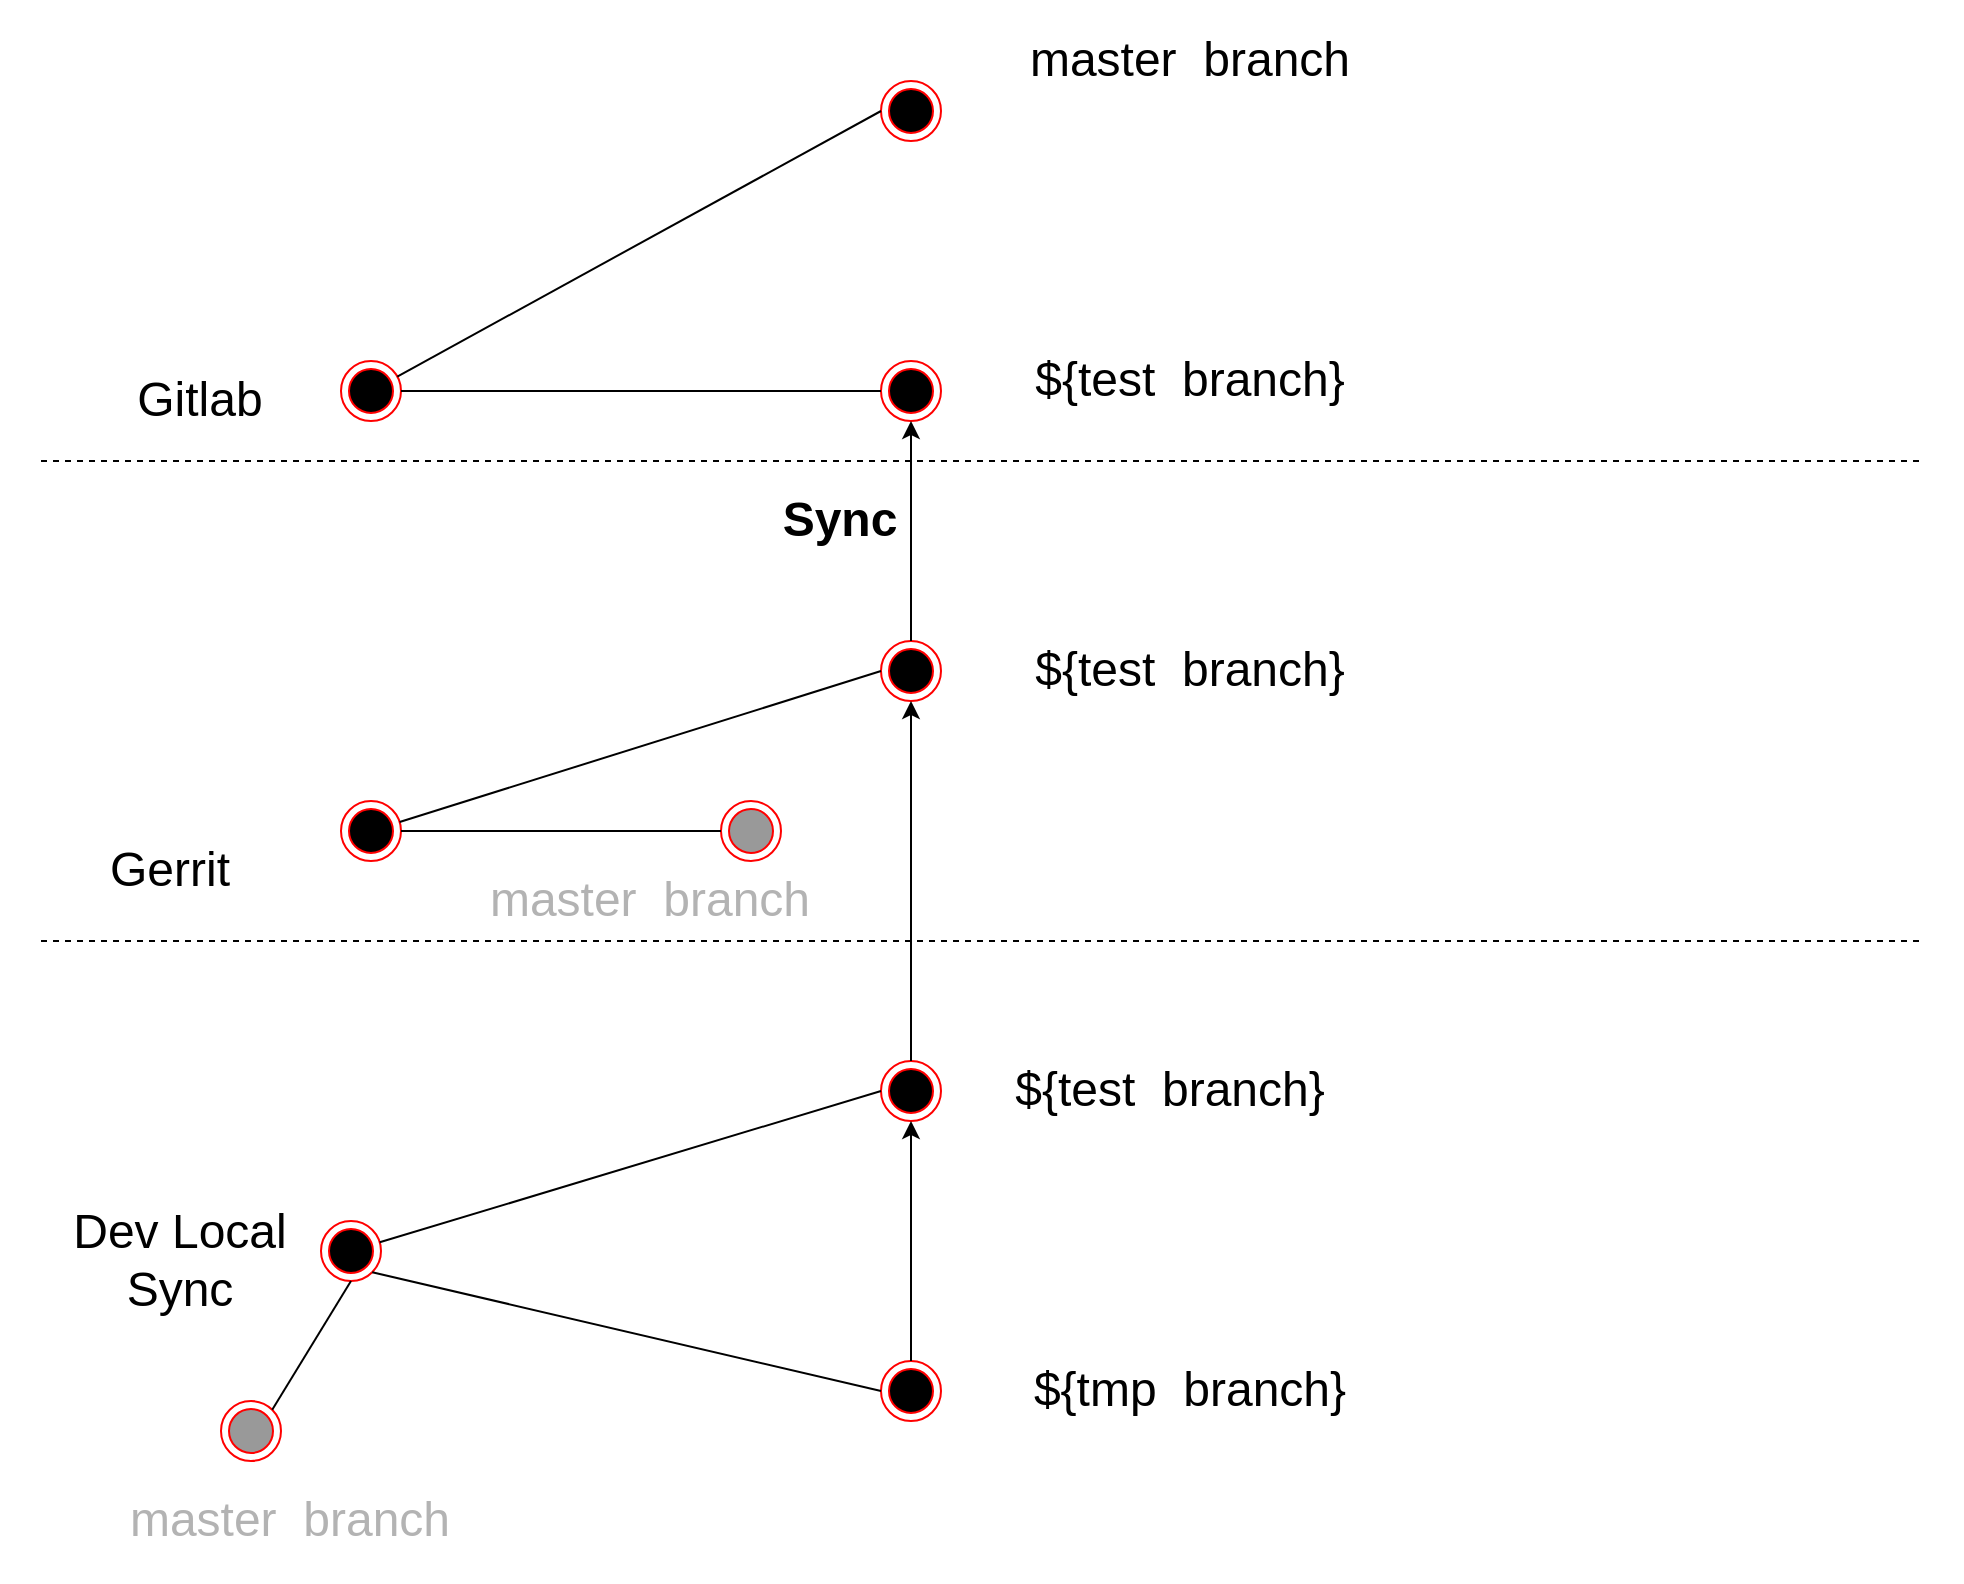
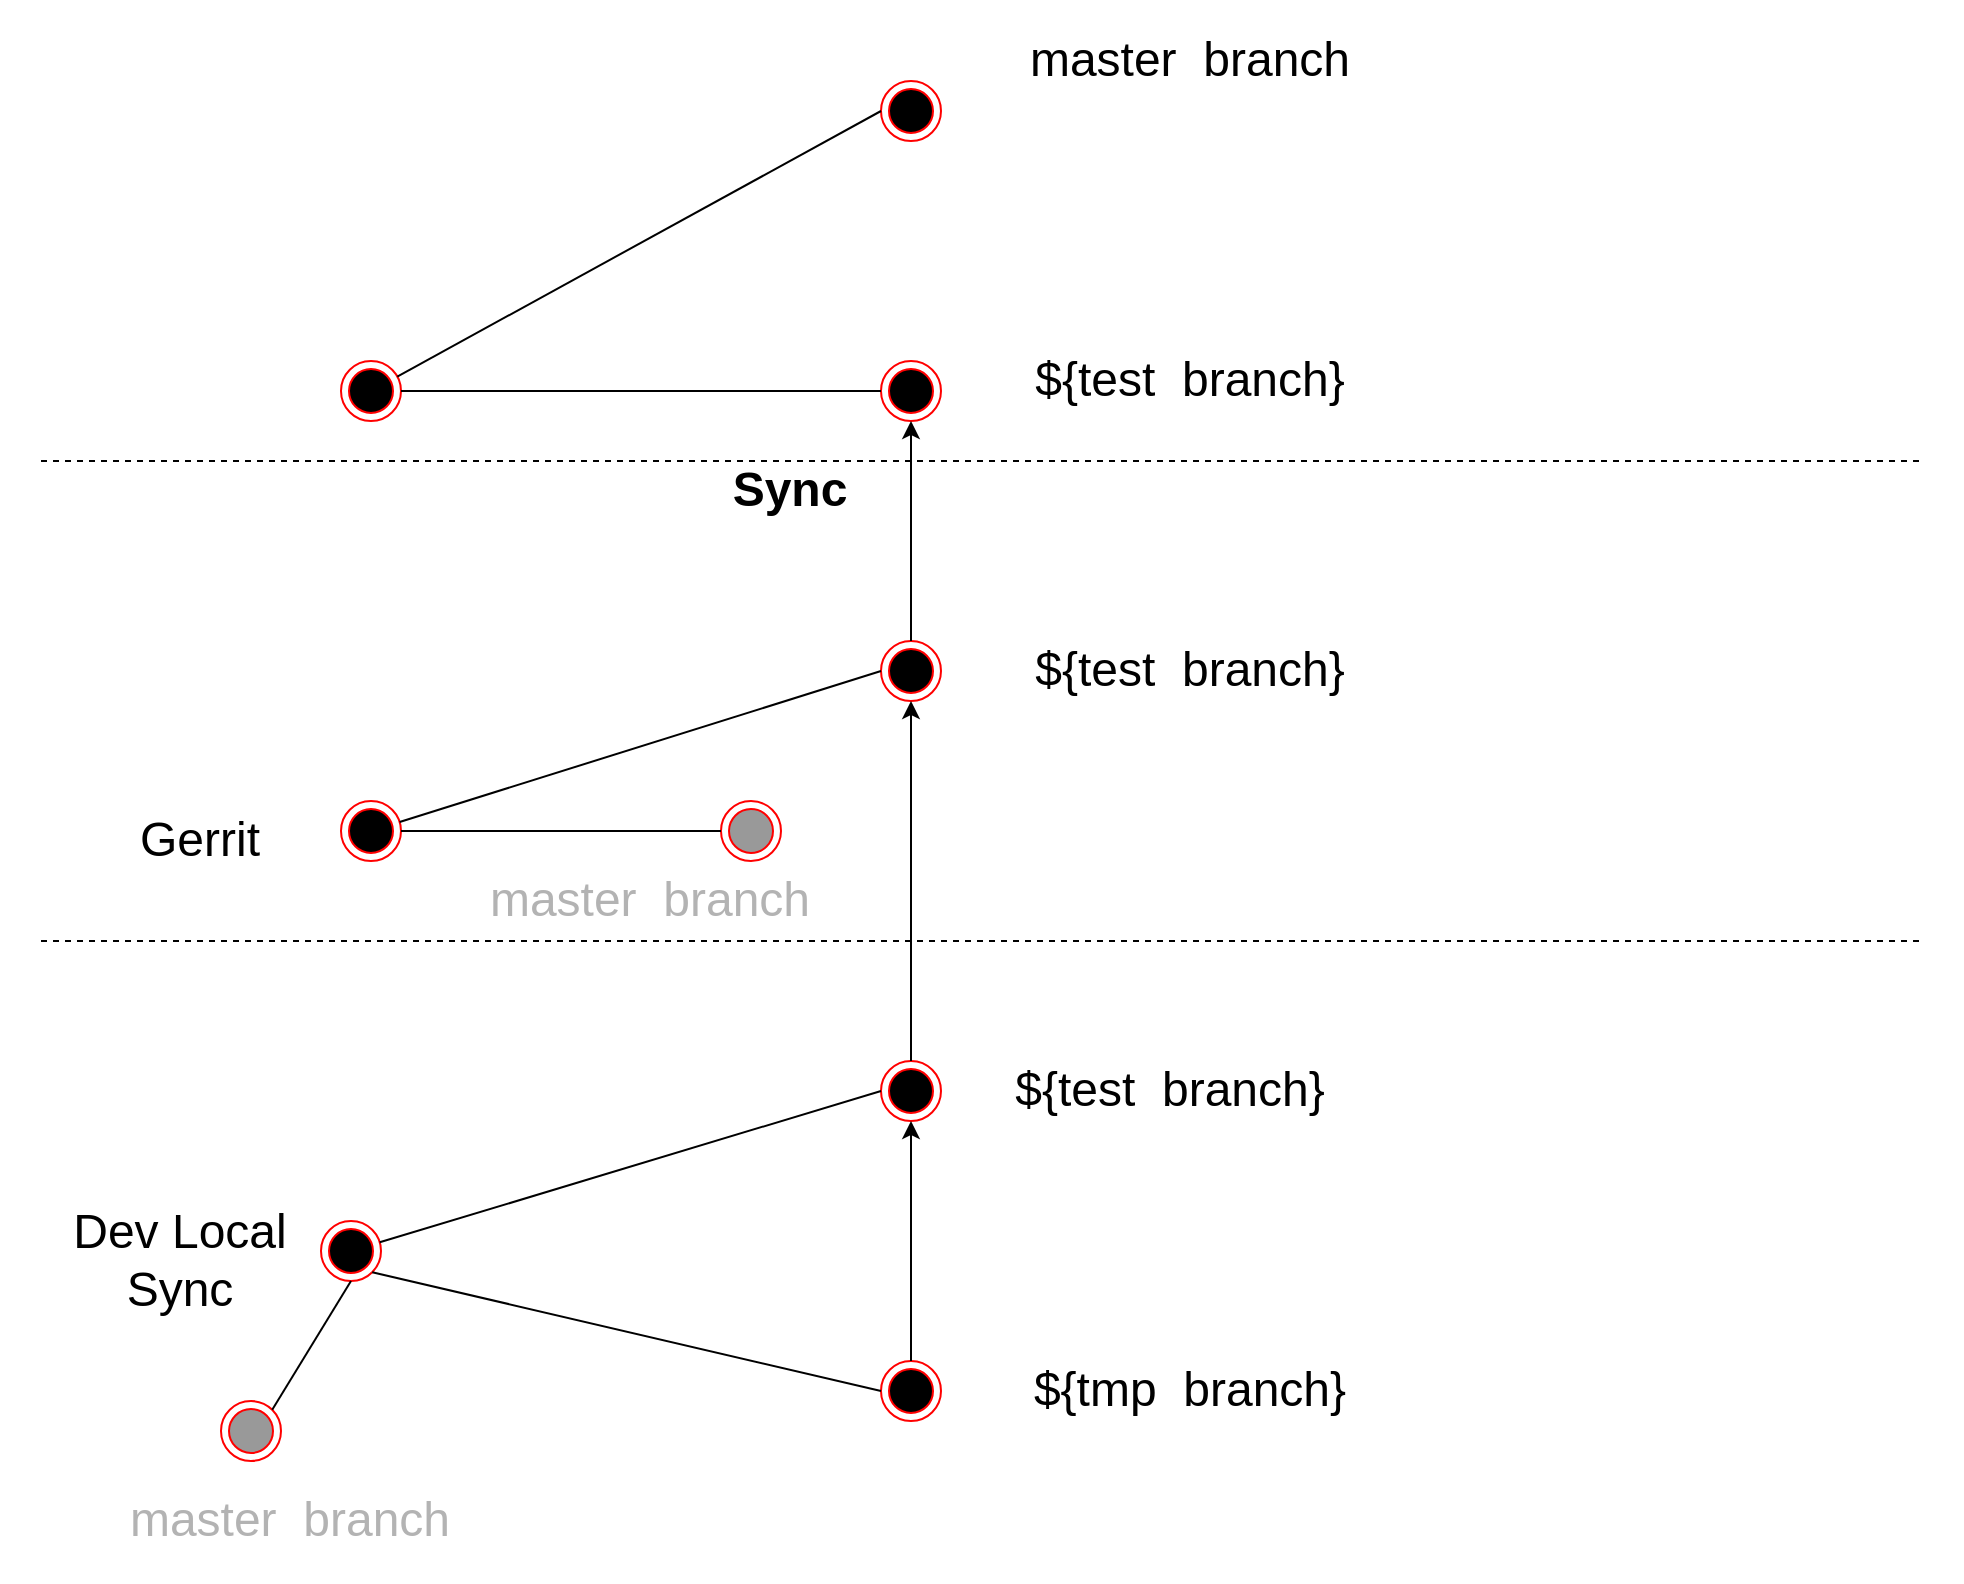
(201, 401) -> none
(841, 521) -> (791, 491)
(171, 871) -> (201, 841)
